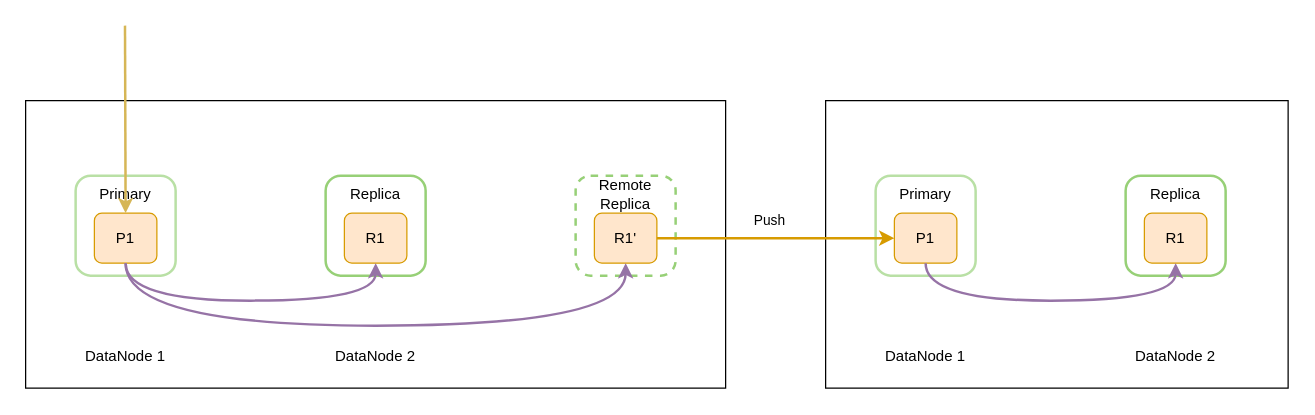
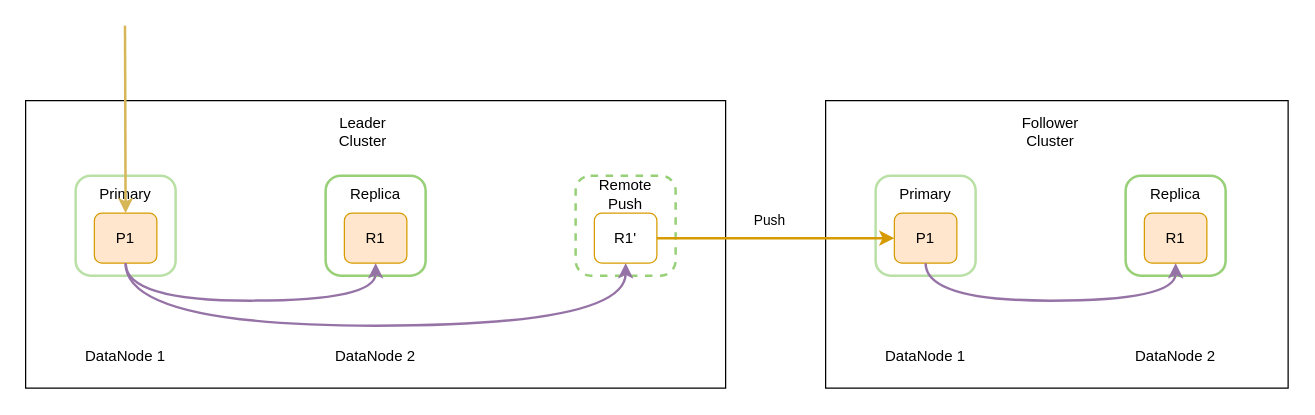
none -> (363, 132)
none -> (1051, 132)
(626, 194) -> (626, 194)
(626, 238) -> (626, 238)
